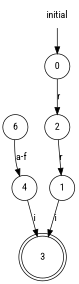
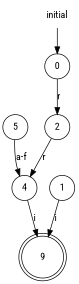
(15, 127) -> (15, 127)
(59, 154) -> (43, 154)
(43, 257) -> (43, 257)
